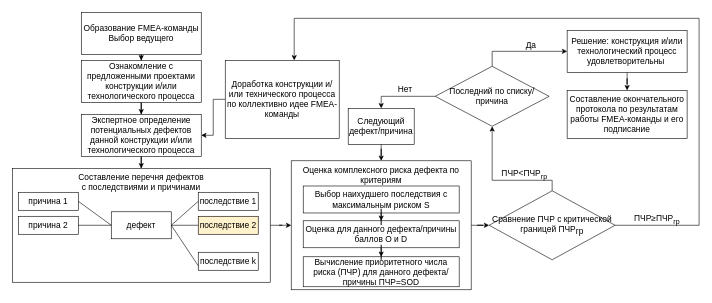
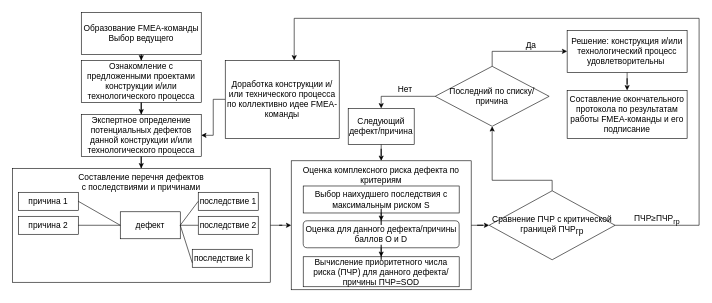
(525, 174) -> none
(141, 225) -> (150, 225)
(228, 225) -> (228, 225)
(381, 234) -> (381, 234)
(228, 261) -> (222, 258)
